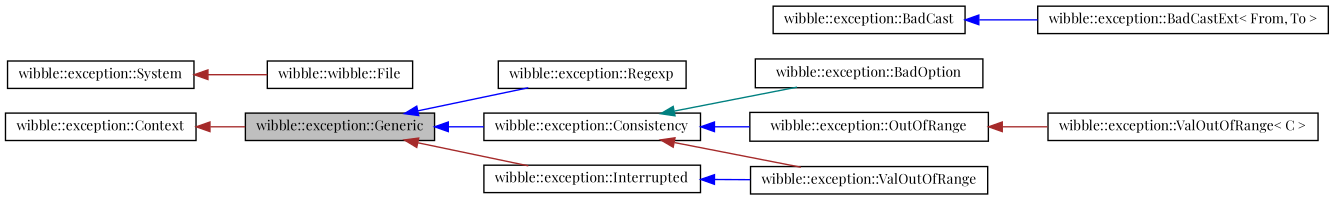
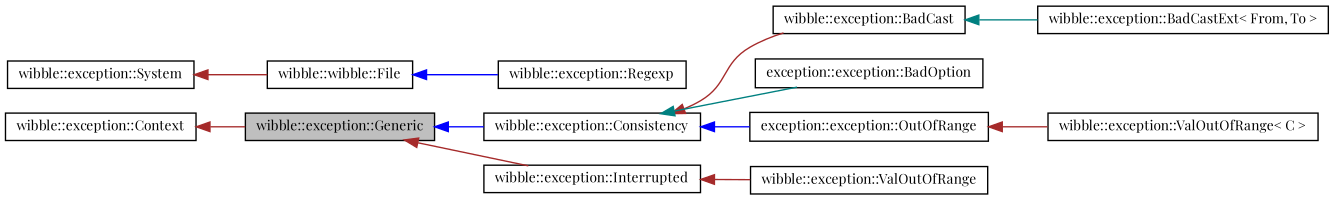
(1008, 20) -> (1008, 20)
(869, 73) -> (869, 73)
(473, 99) -> (462, 75)
(869, 127) -> (869, 127)
(738, 155) -> (730, 66)
(732, 180) -> (732, 180)
